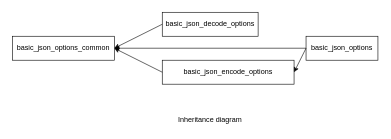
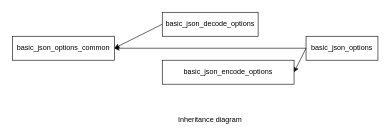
(140, 61) -> none
